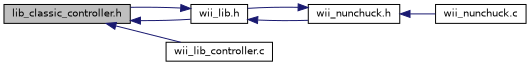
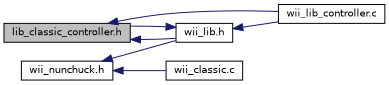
(481, 14) -> (204, 71)
(283, 21) -> (260, 25)
